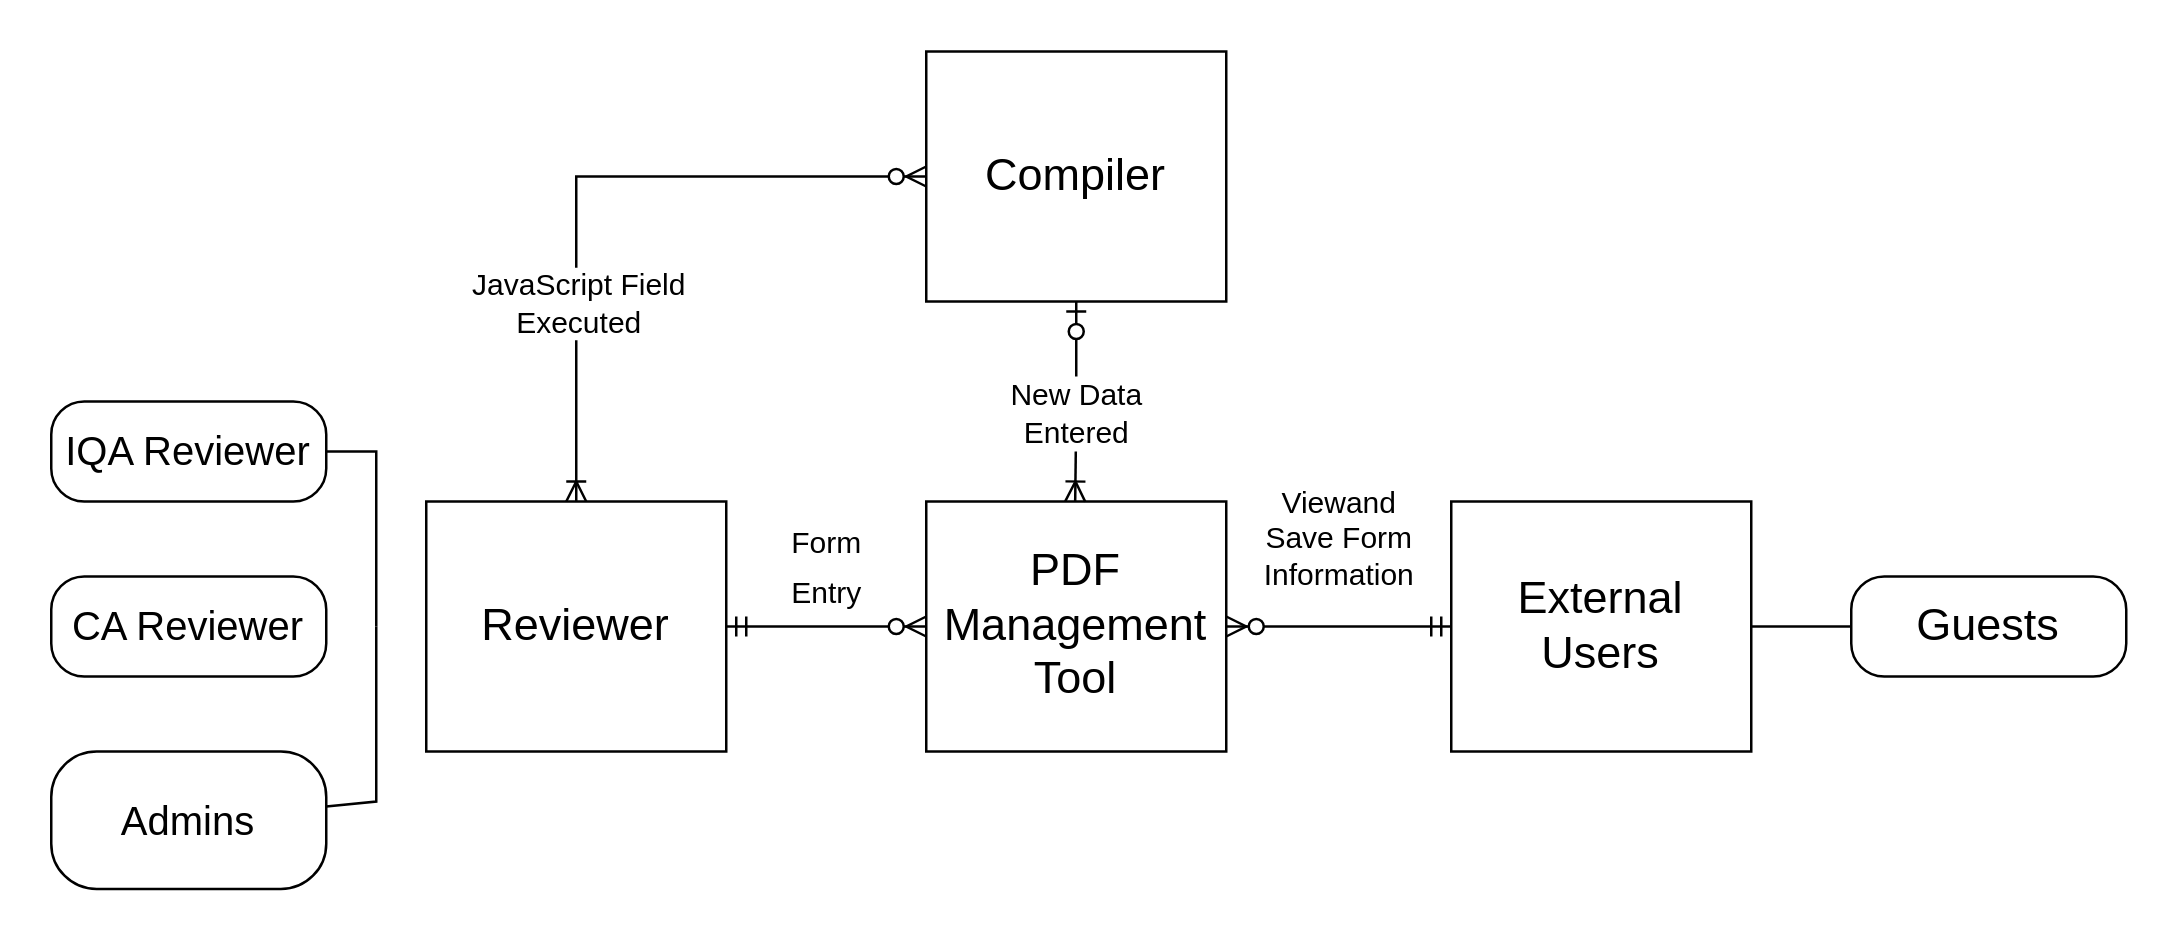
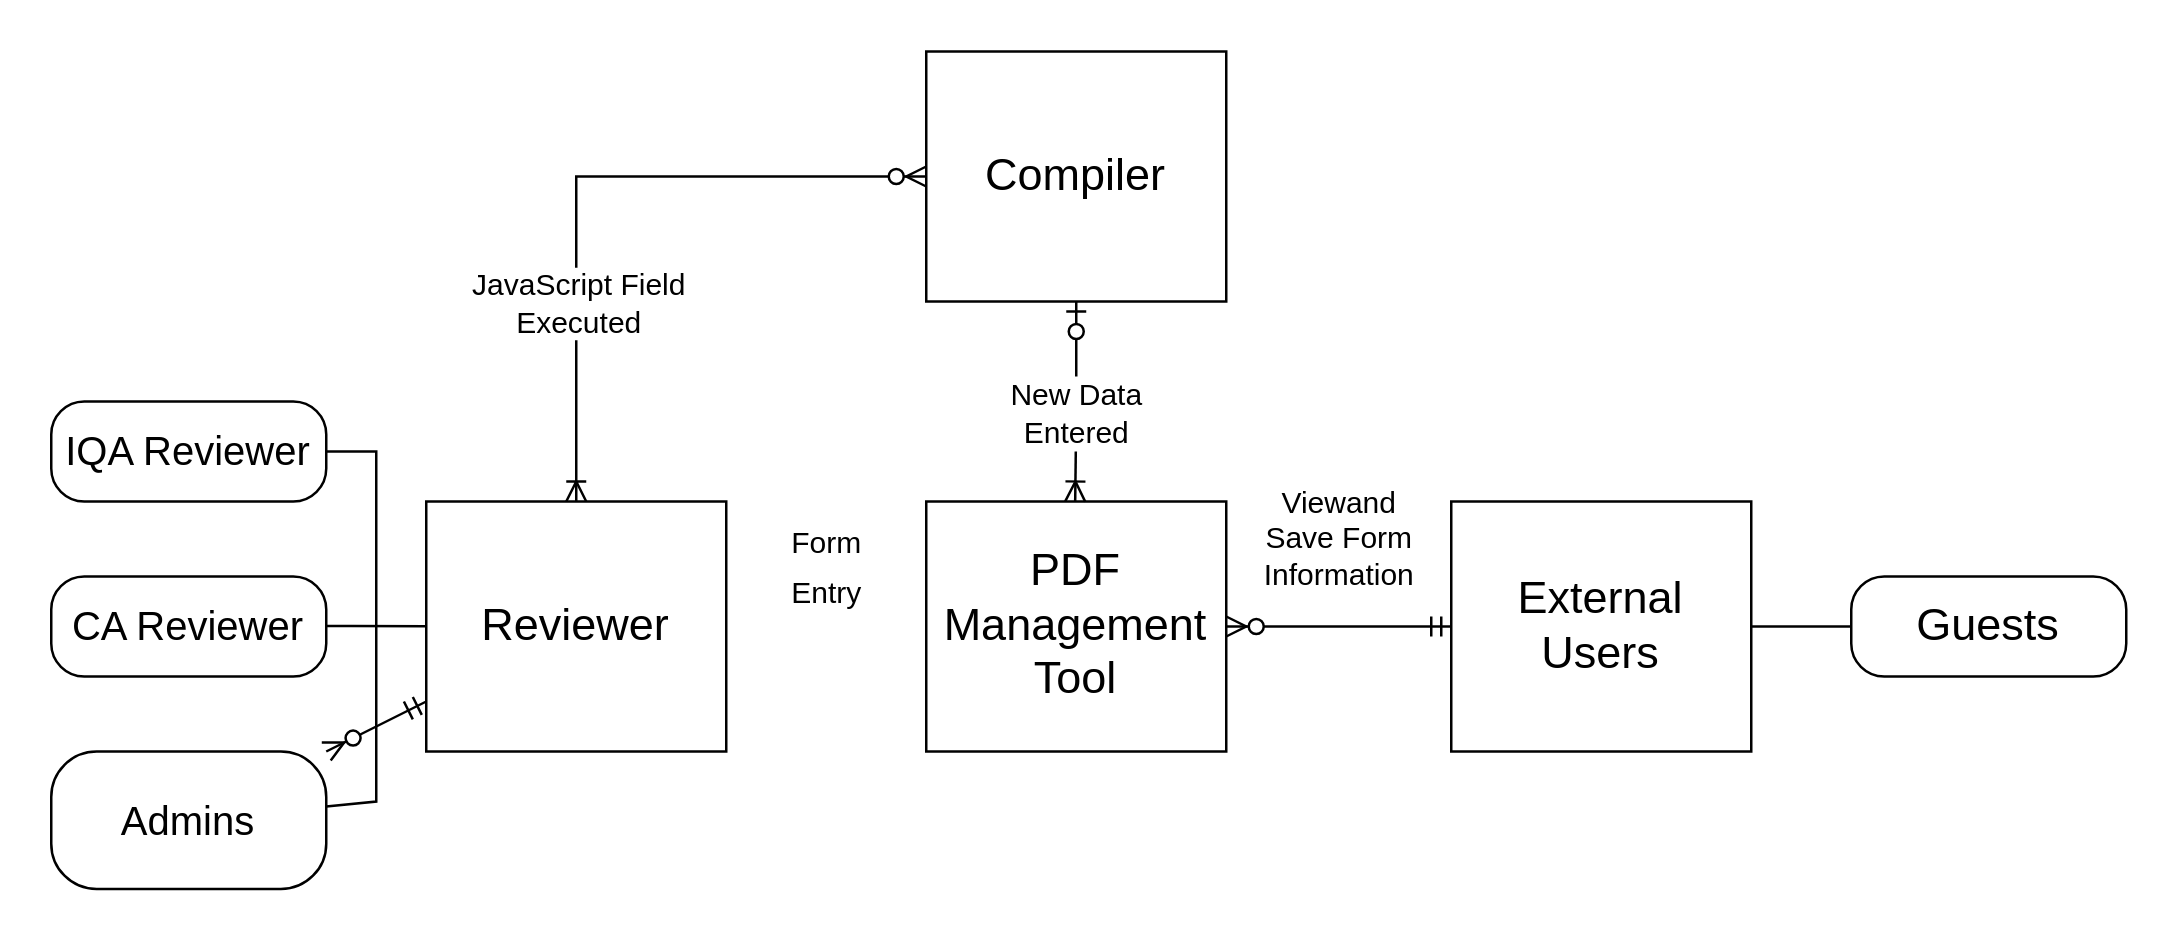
none -> (348, 626)
(808, 626) -> (404, 713)
